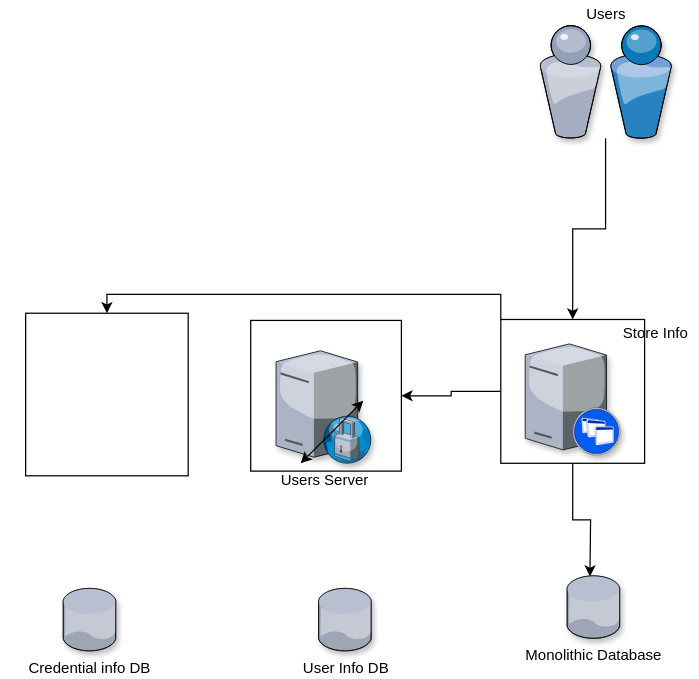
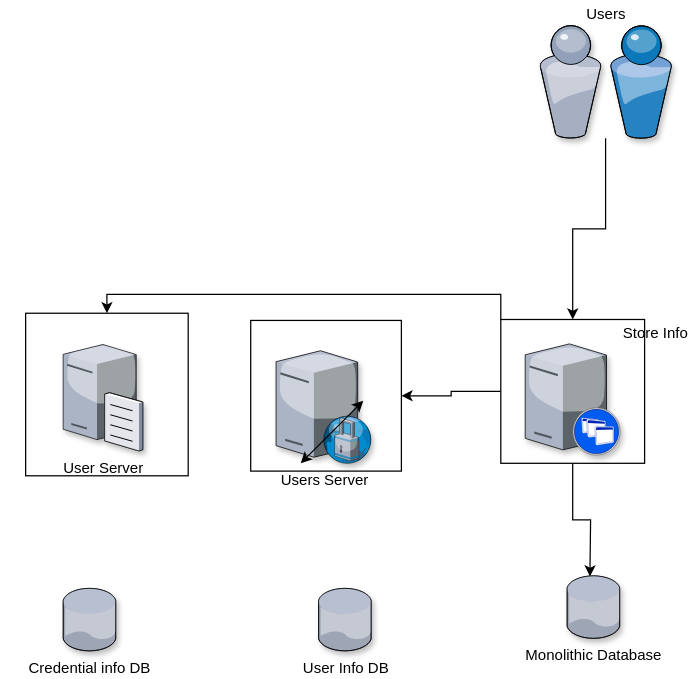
none -> (103, 396)
